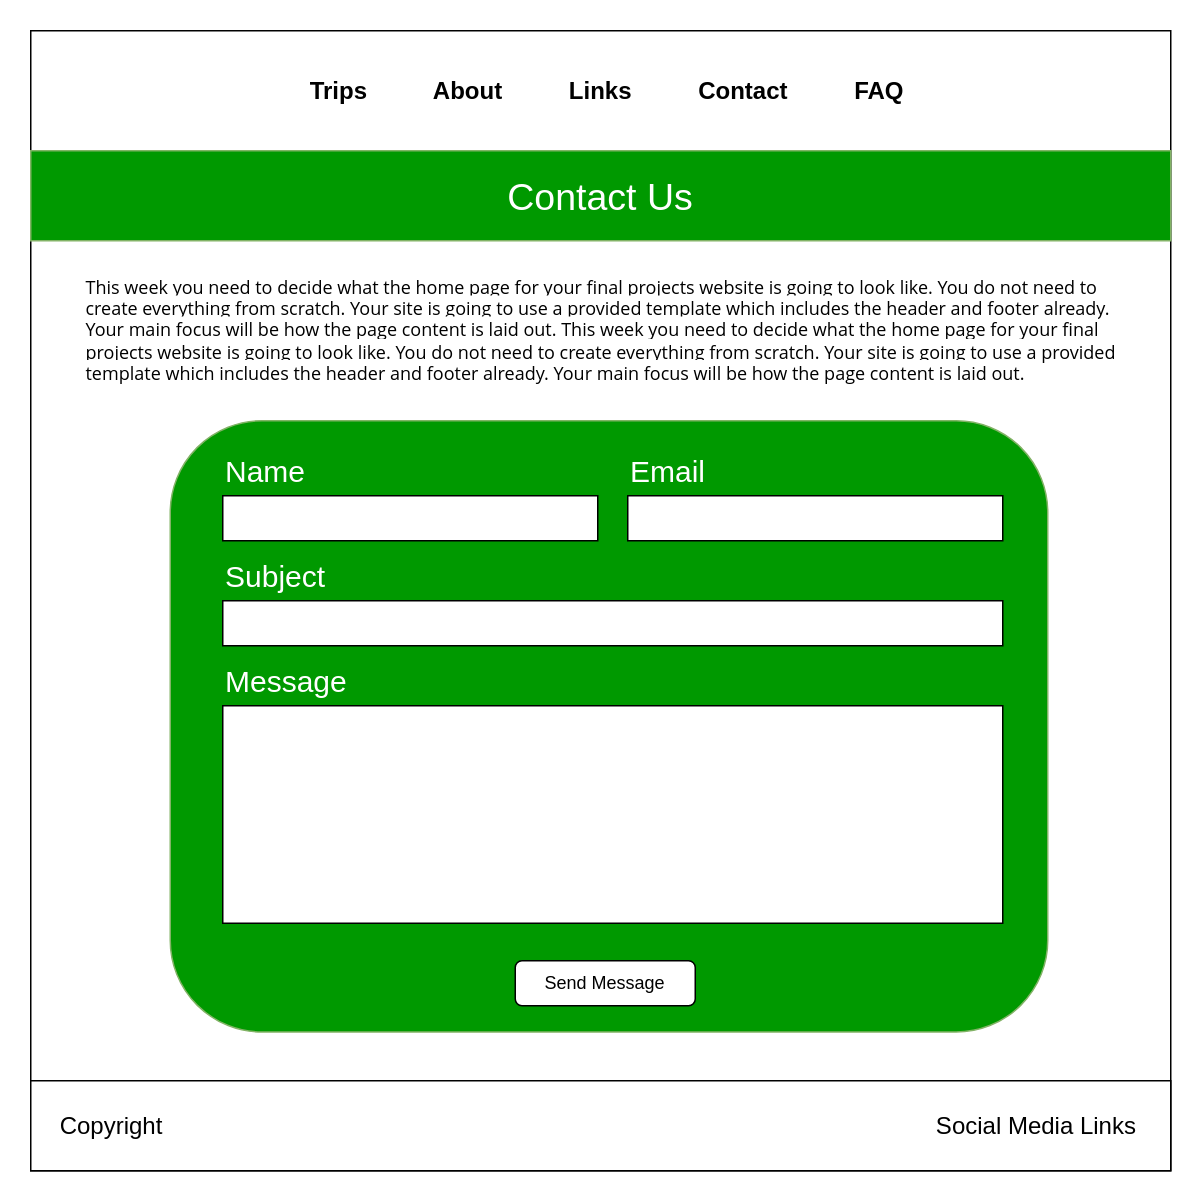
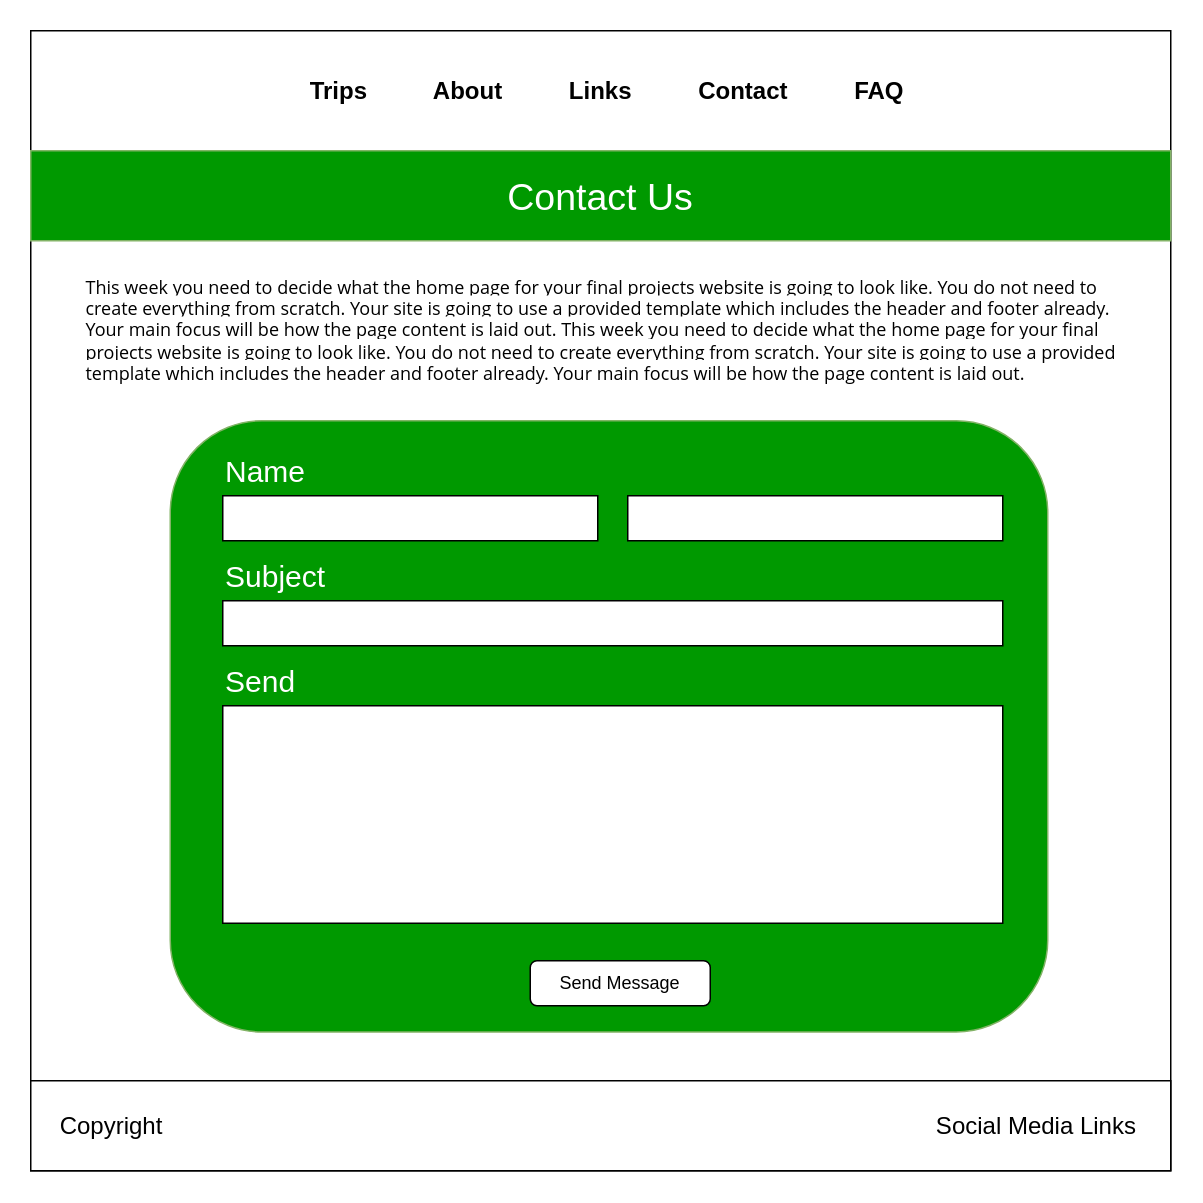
(740, 470) -> none
(285, 680) -> (259, 680)
(605, 983) -> (620, 983)
